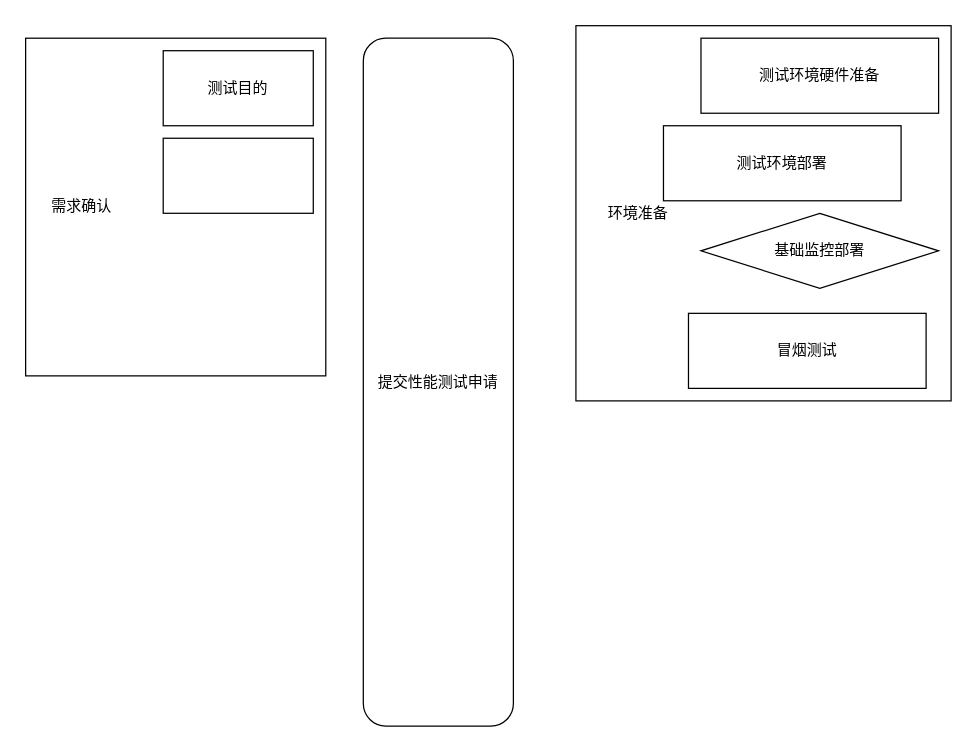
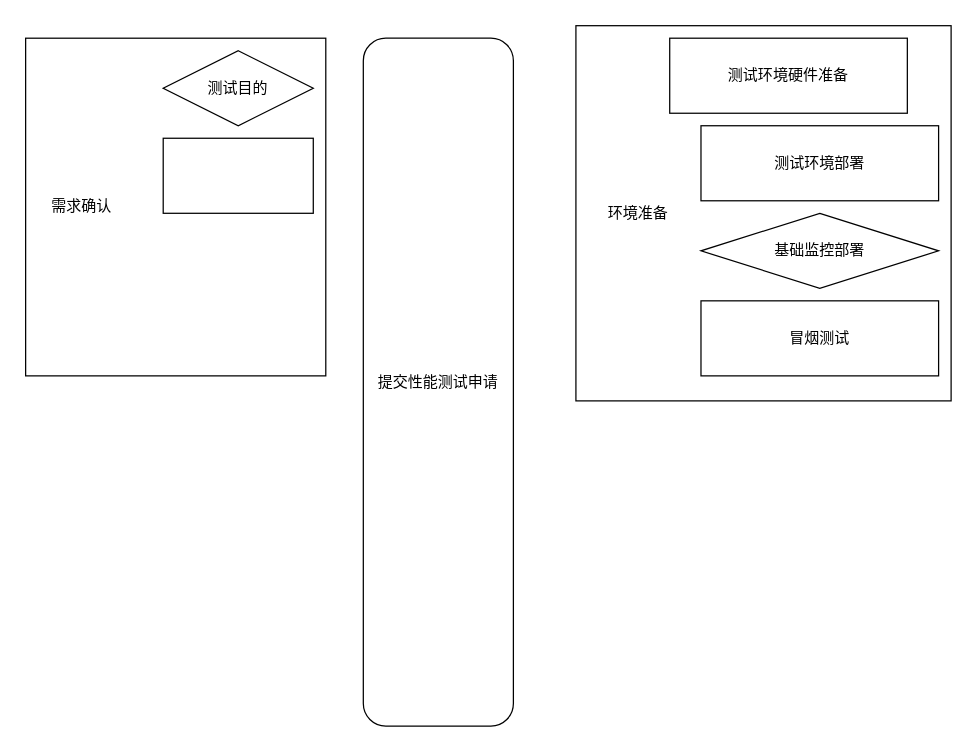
(819, 76) -> (788, 76)
(238, 88) -> (238, 88)
(782, 163) -> (819, 163)
(807, 351) -> (819, 338)
